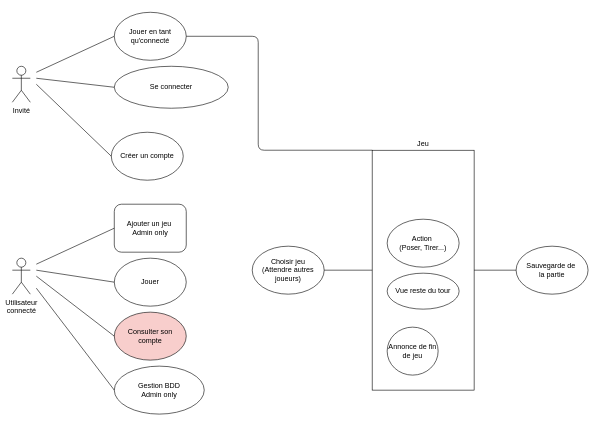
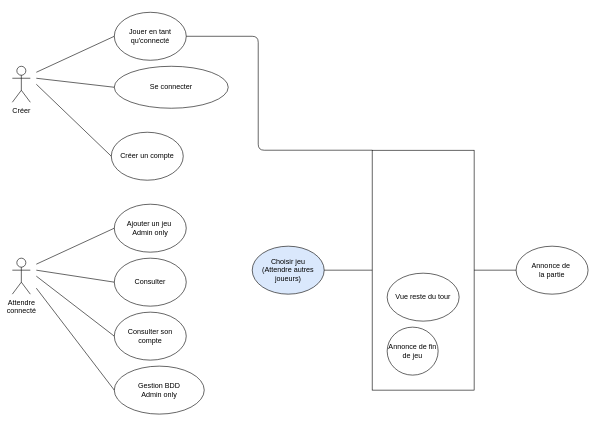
(22, 111) -> (22, 111)
(423, 144) -> none
(150, 228) -> (150, 228)
(423, 243) -> none
(288, 270) -> (288, 270)
(552, 270) -> (552, 270)
(150, 282) -> (150, 282)
(423, 291) -> (423, 297)
(22, 307) -> (22, 307)
(150, 336) -> (150, 336)
